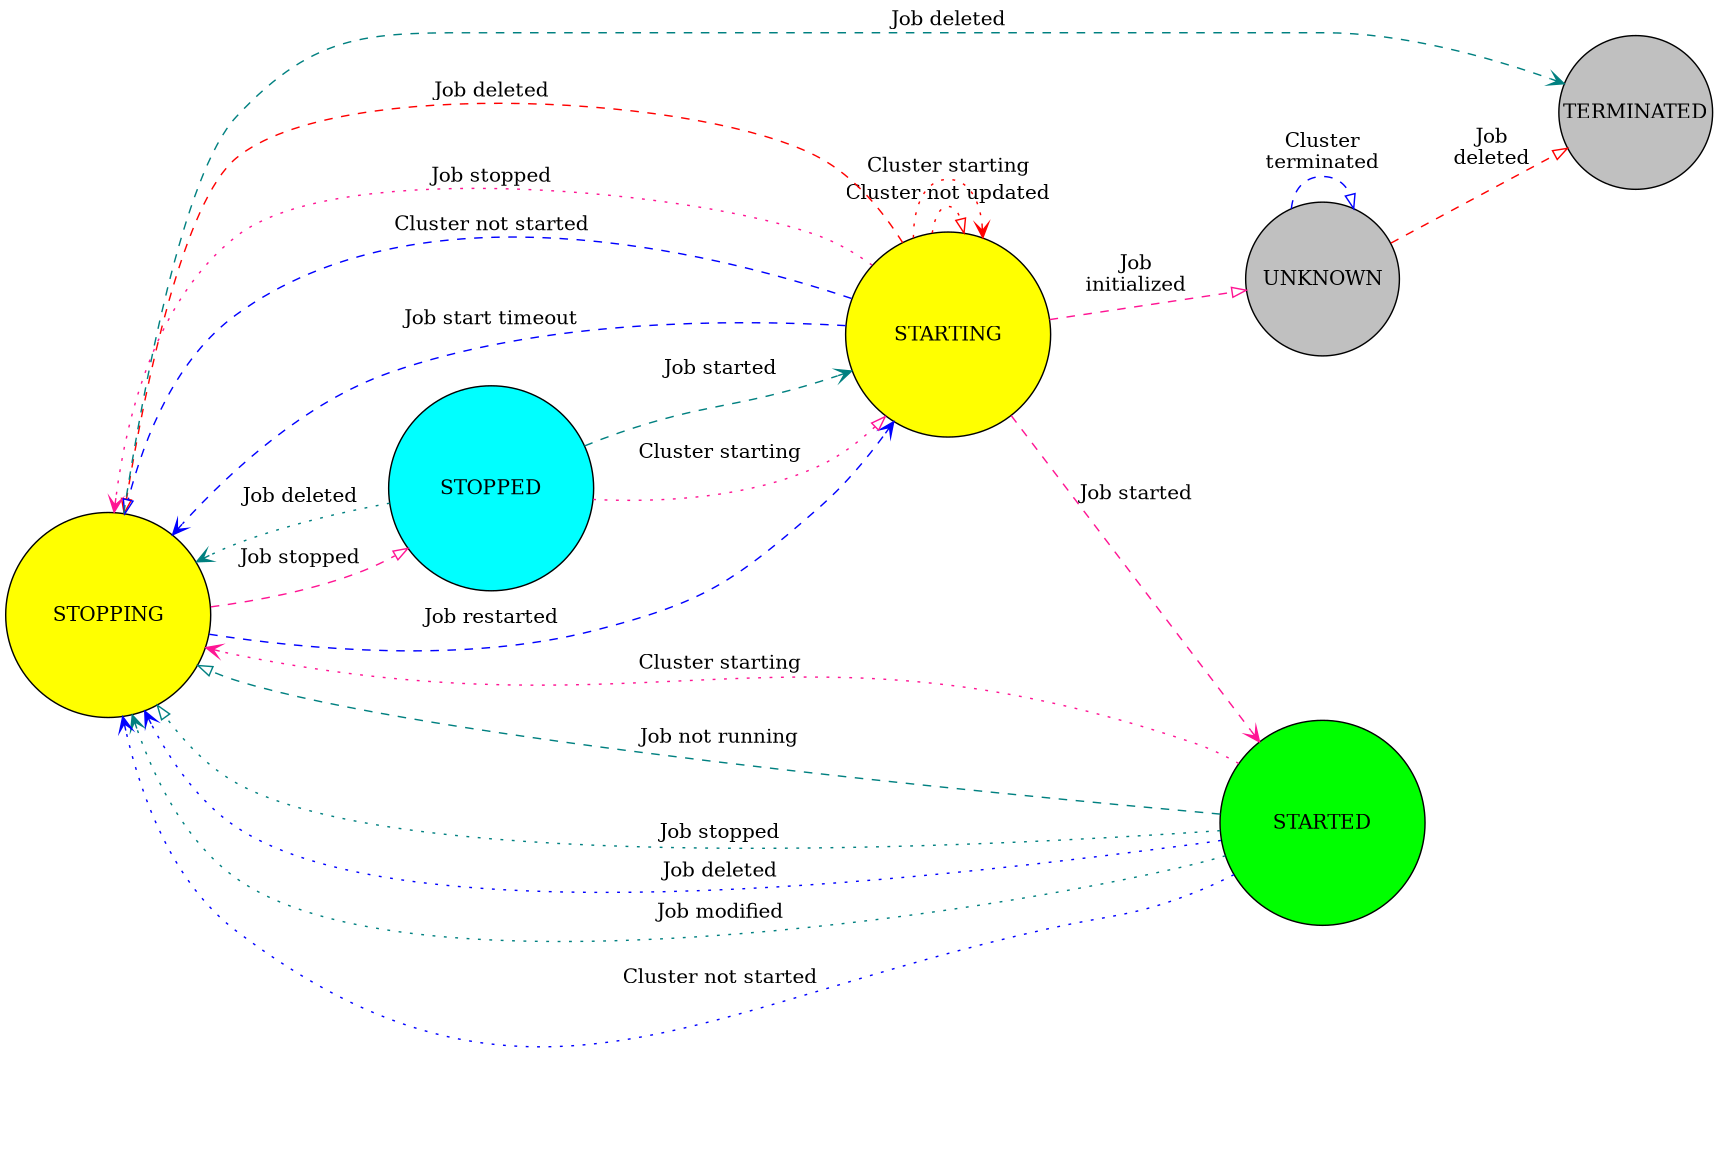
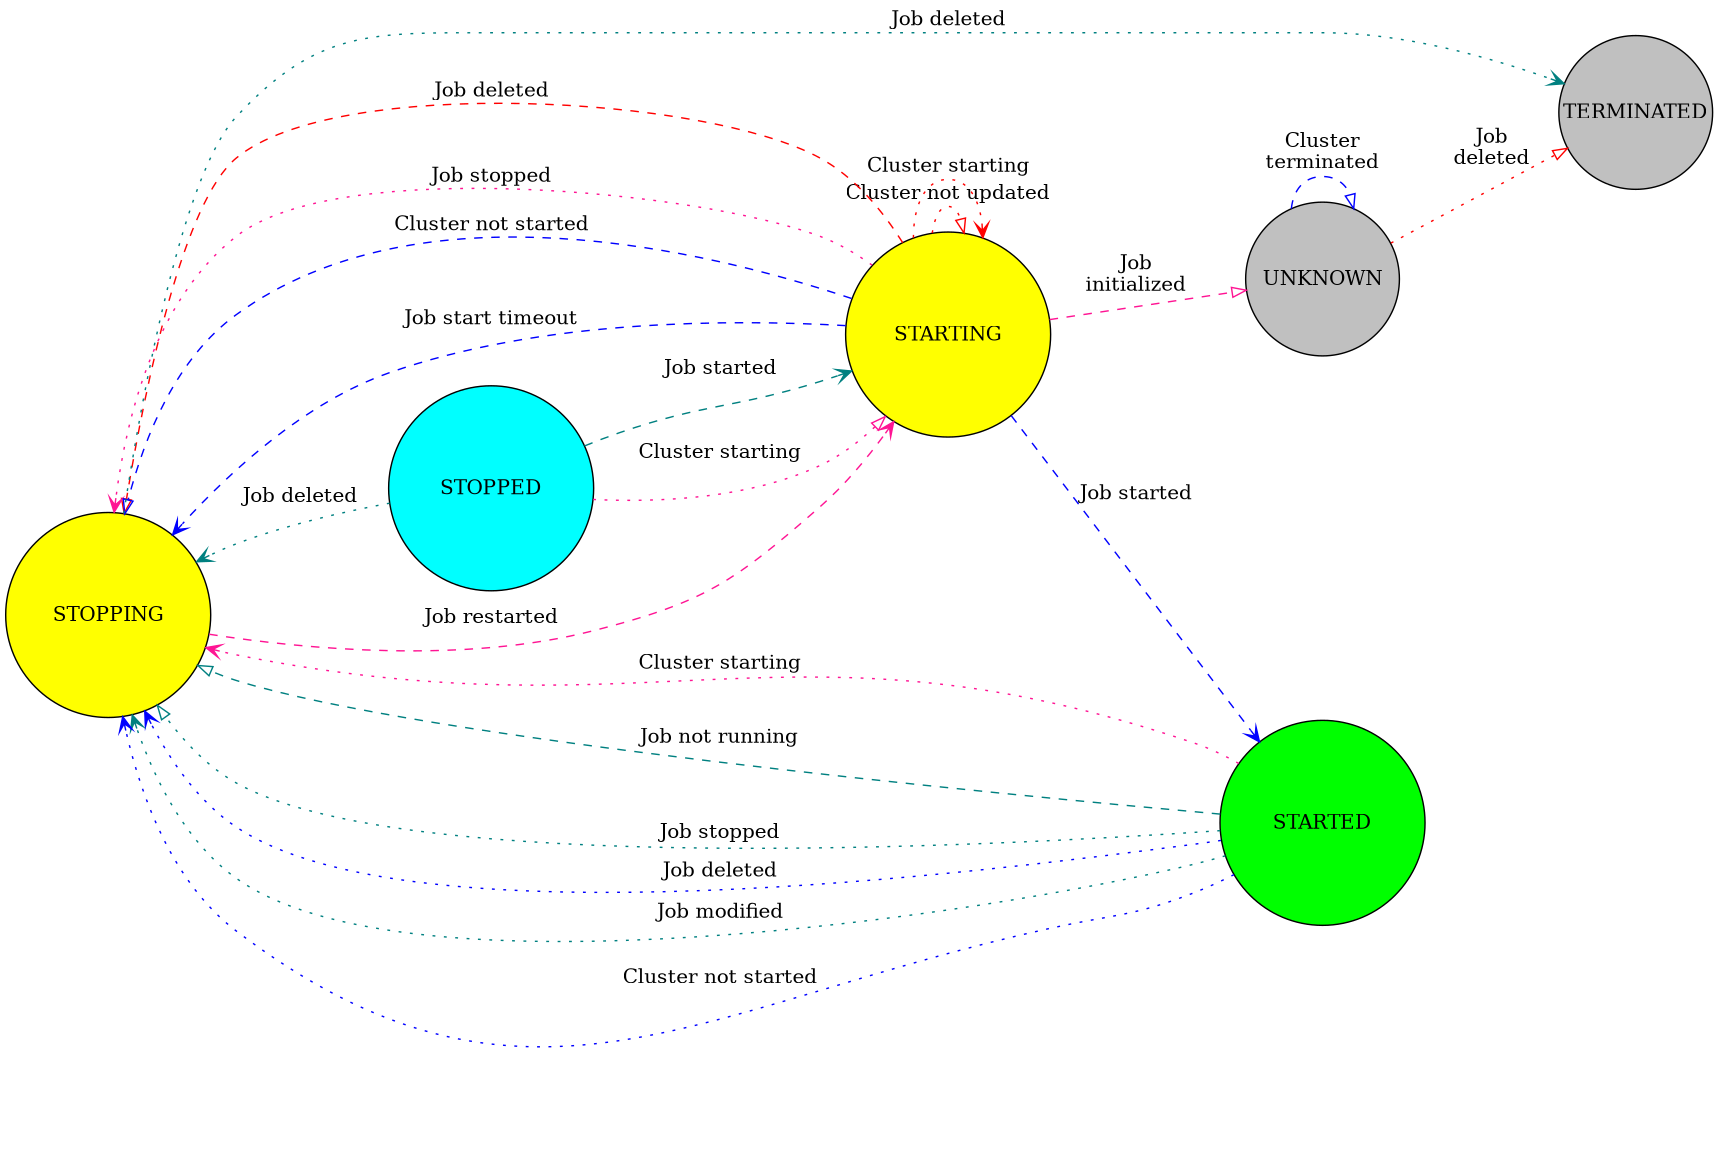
(676, 33) -> (676, 33)
(1473, 199) -> (1473, 199)
(1131, 573) -> (1131, 573)
(305, 589) -> none
(580, 633) -> (580, 633)
